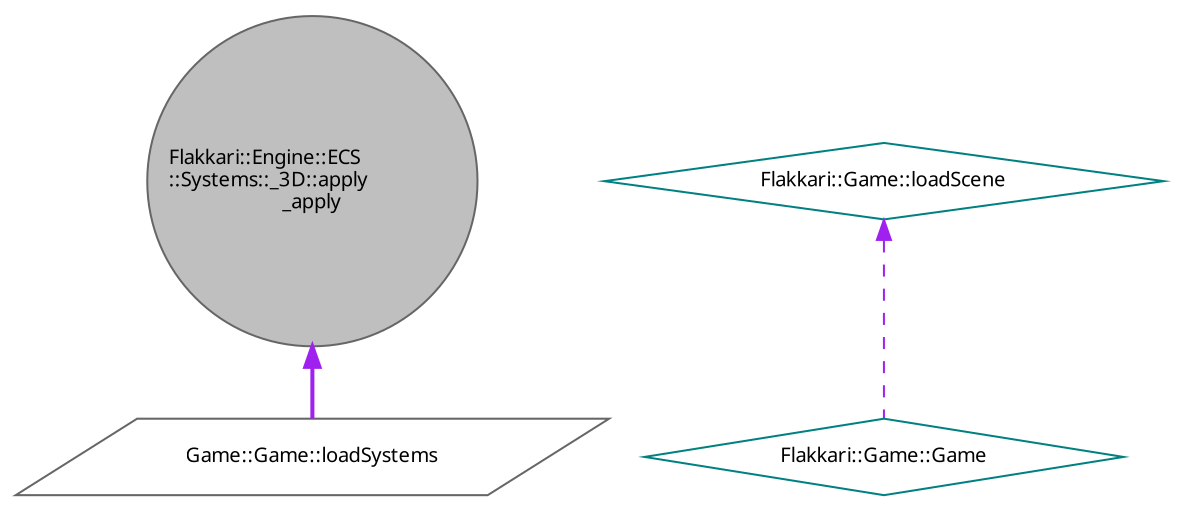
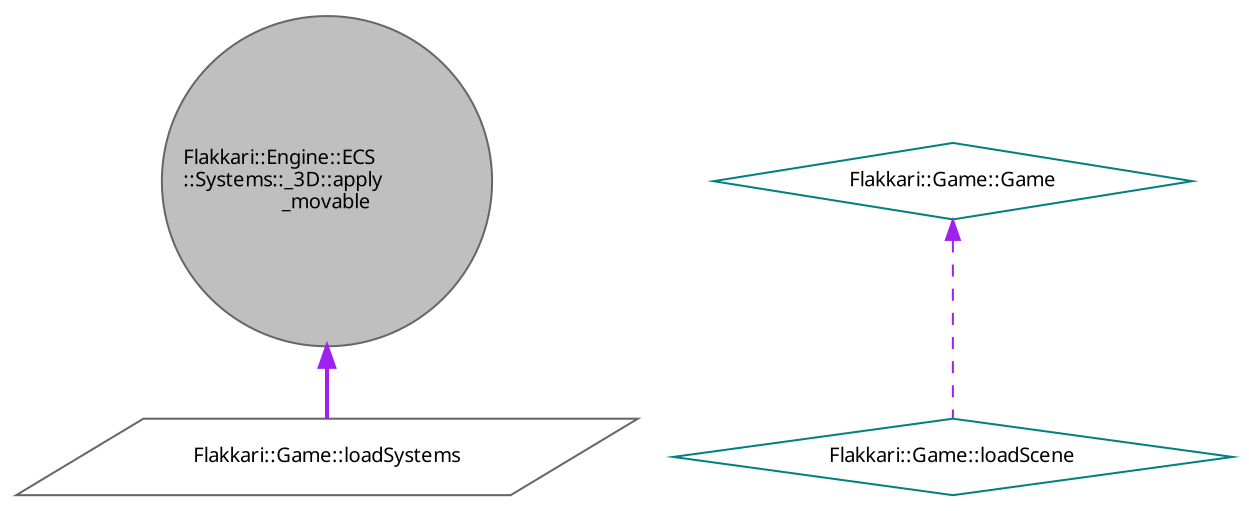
(312, 181) -> (327, 181)
(884, 329) -> (953, 329)
(312, 457) -> (327, 457)
